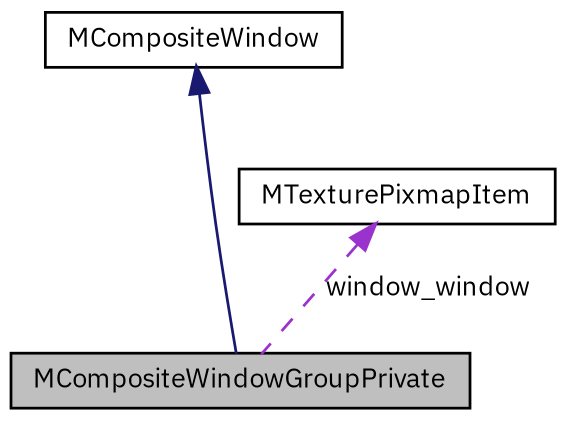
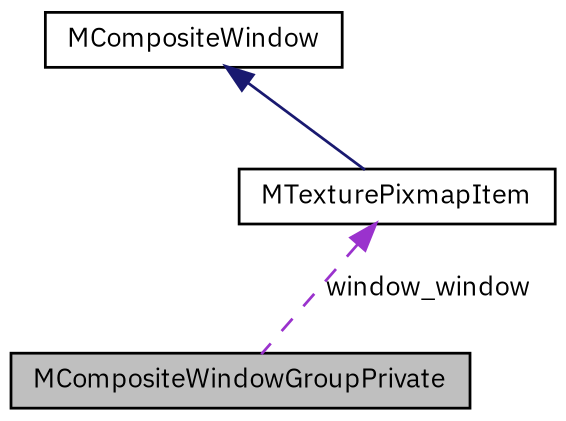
(216, 224) -> (307, 126)
